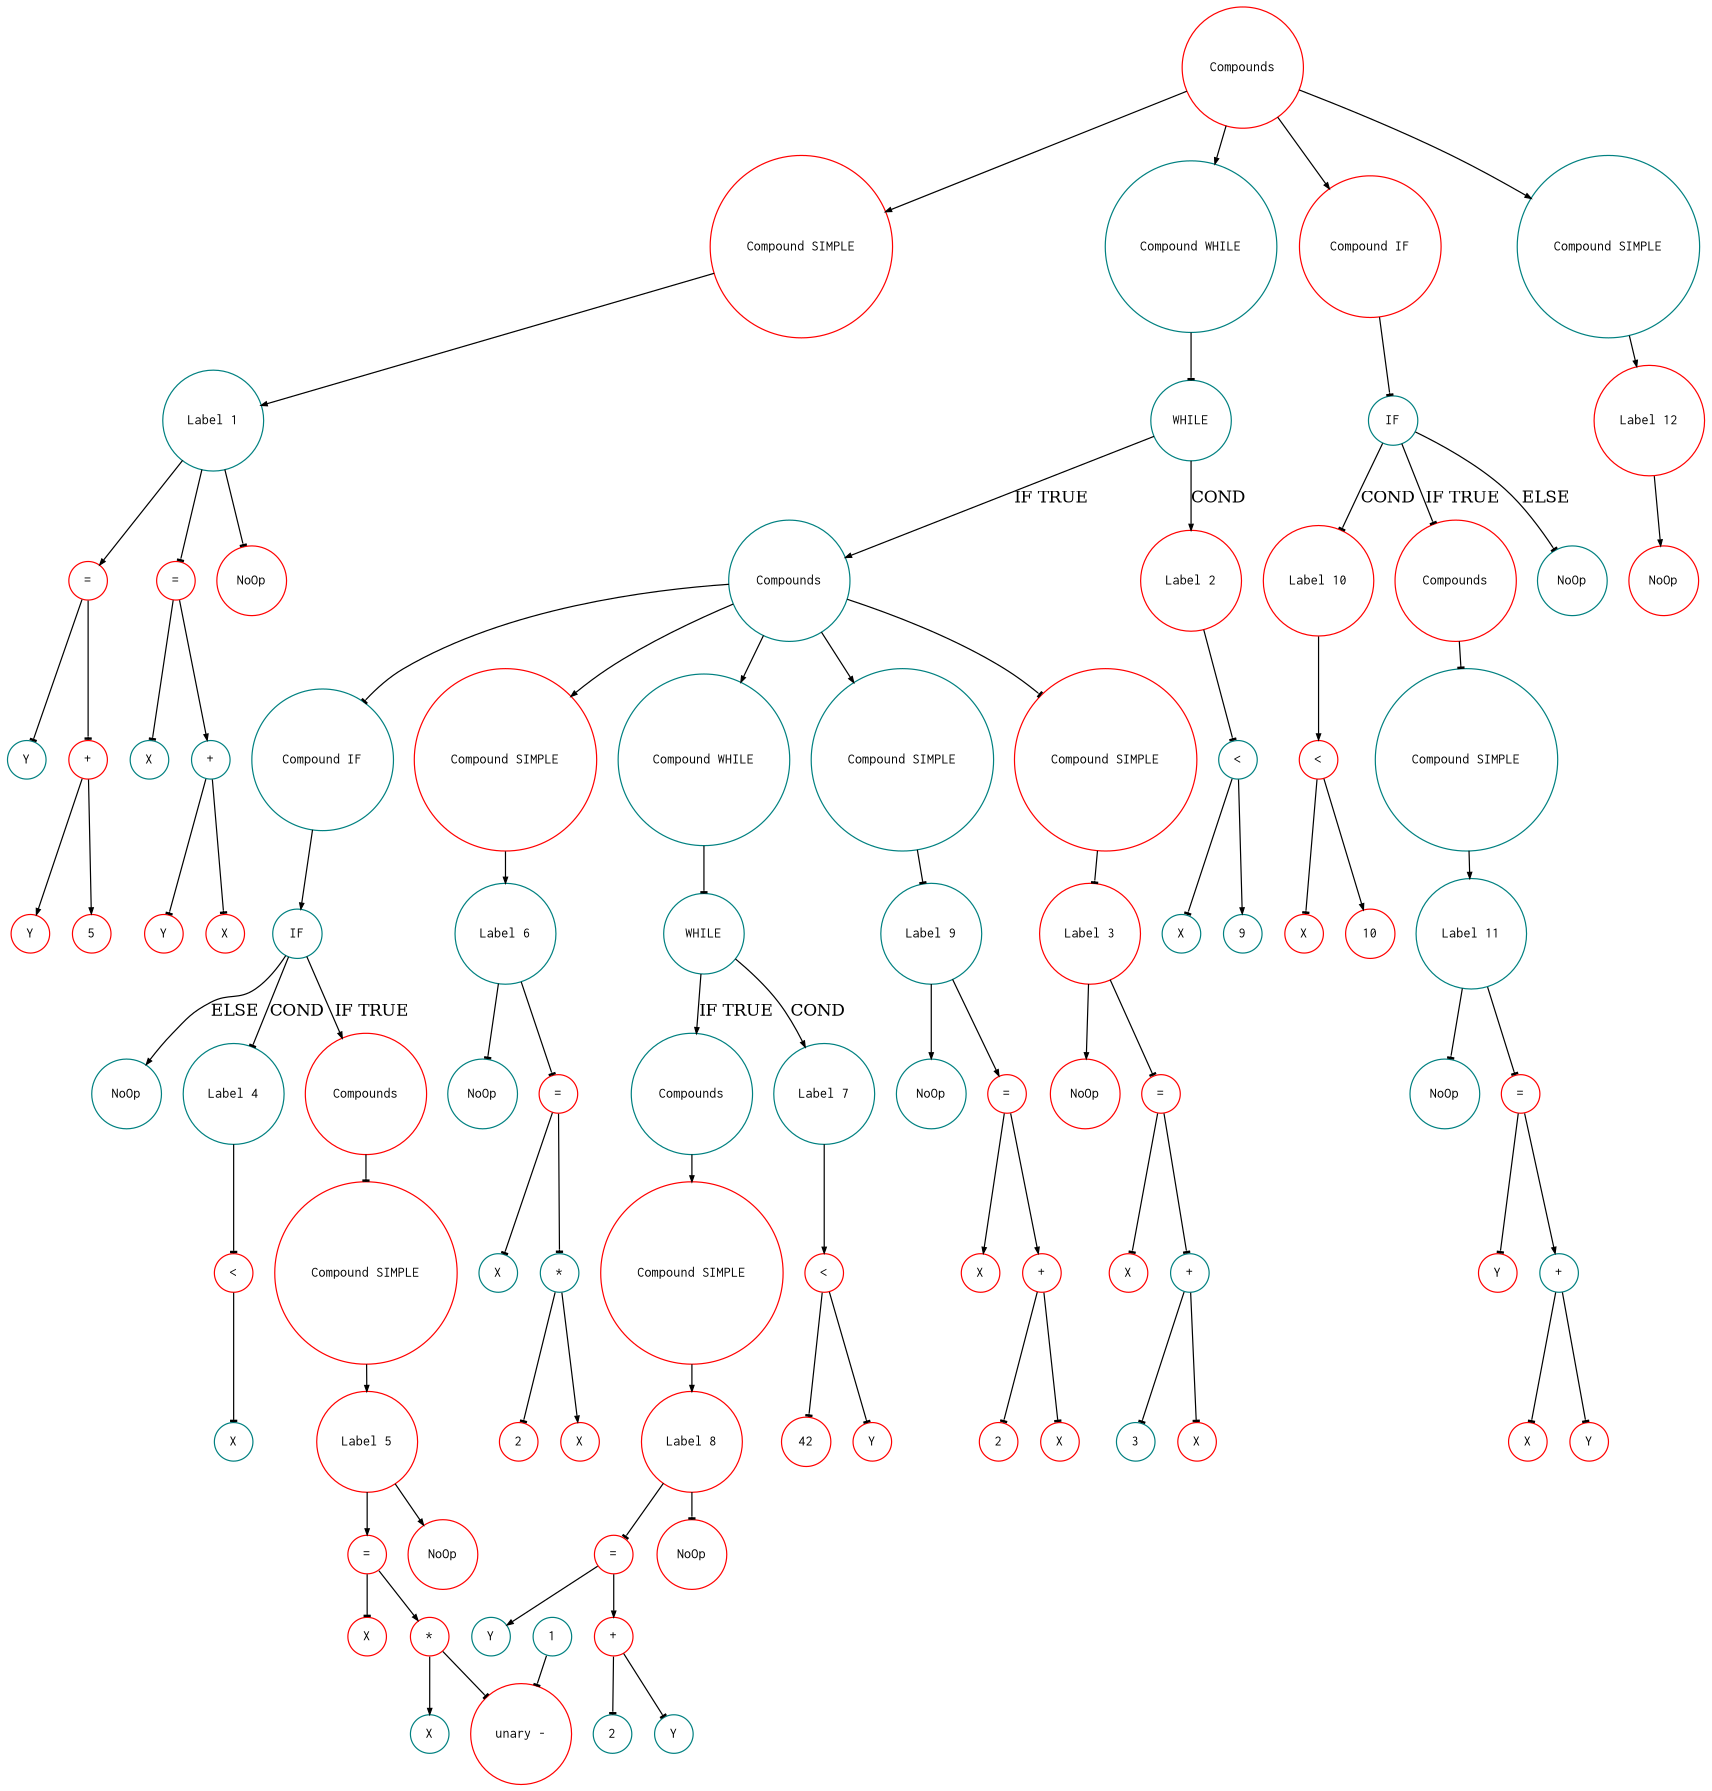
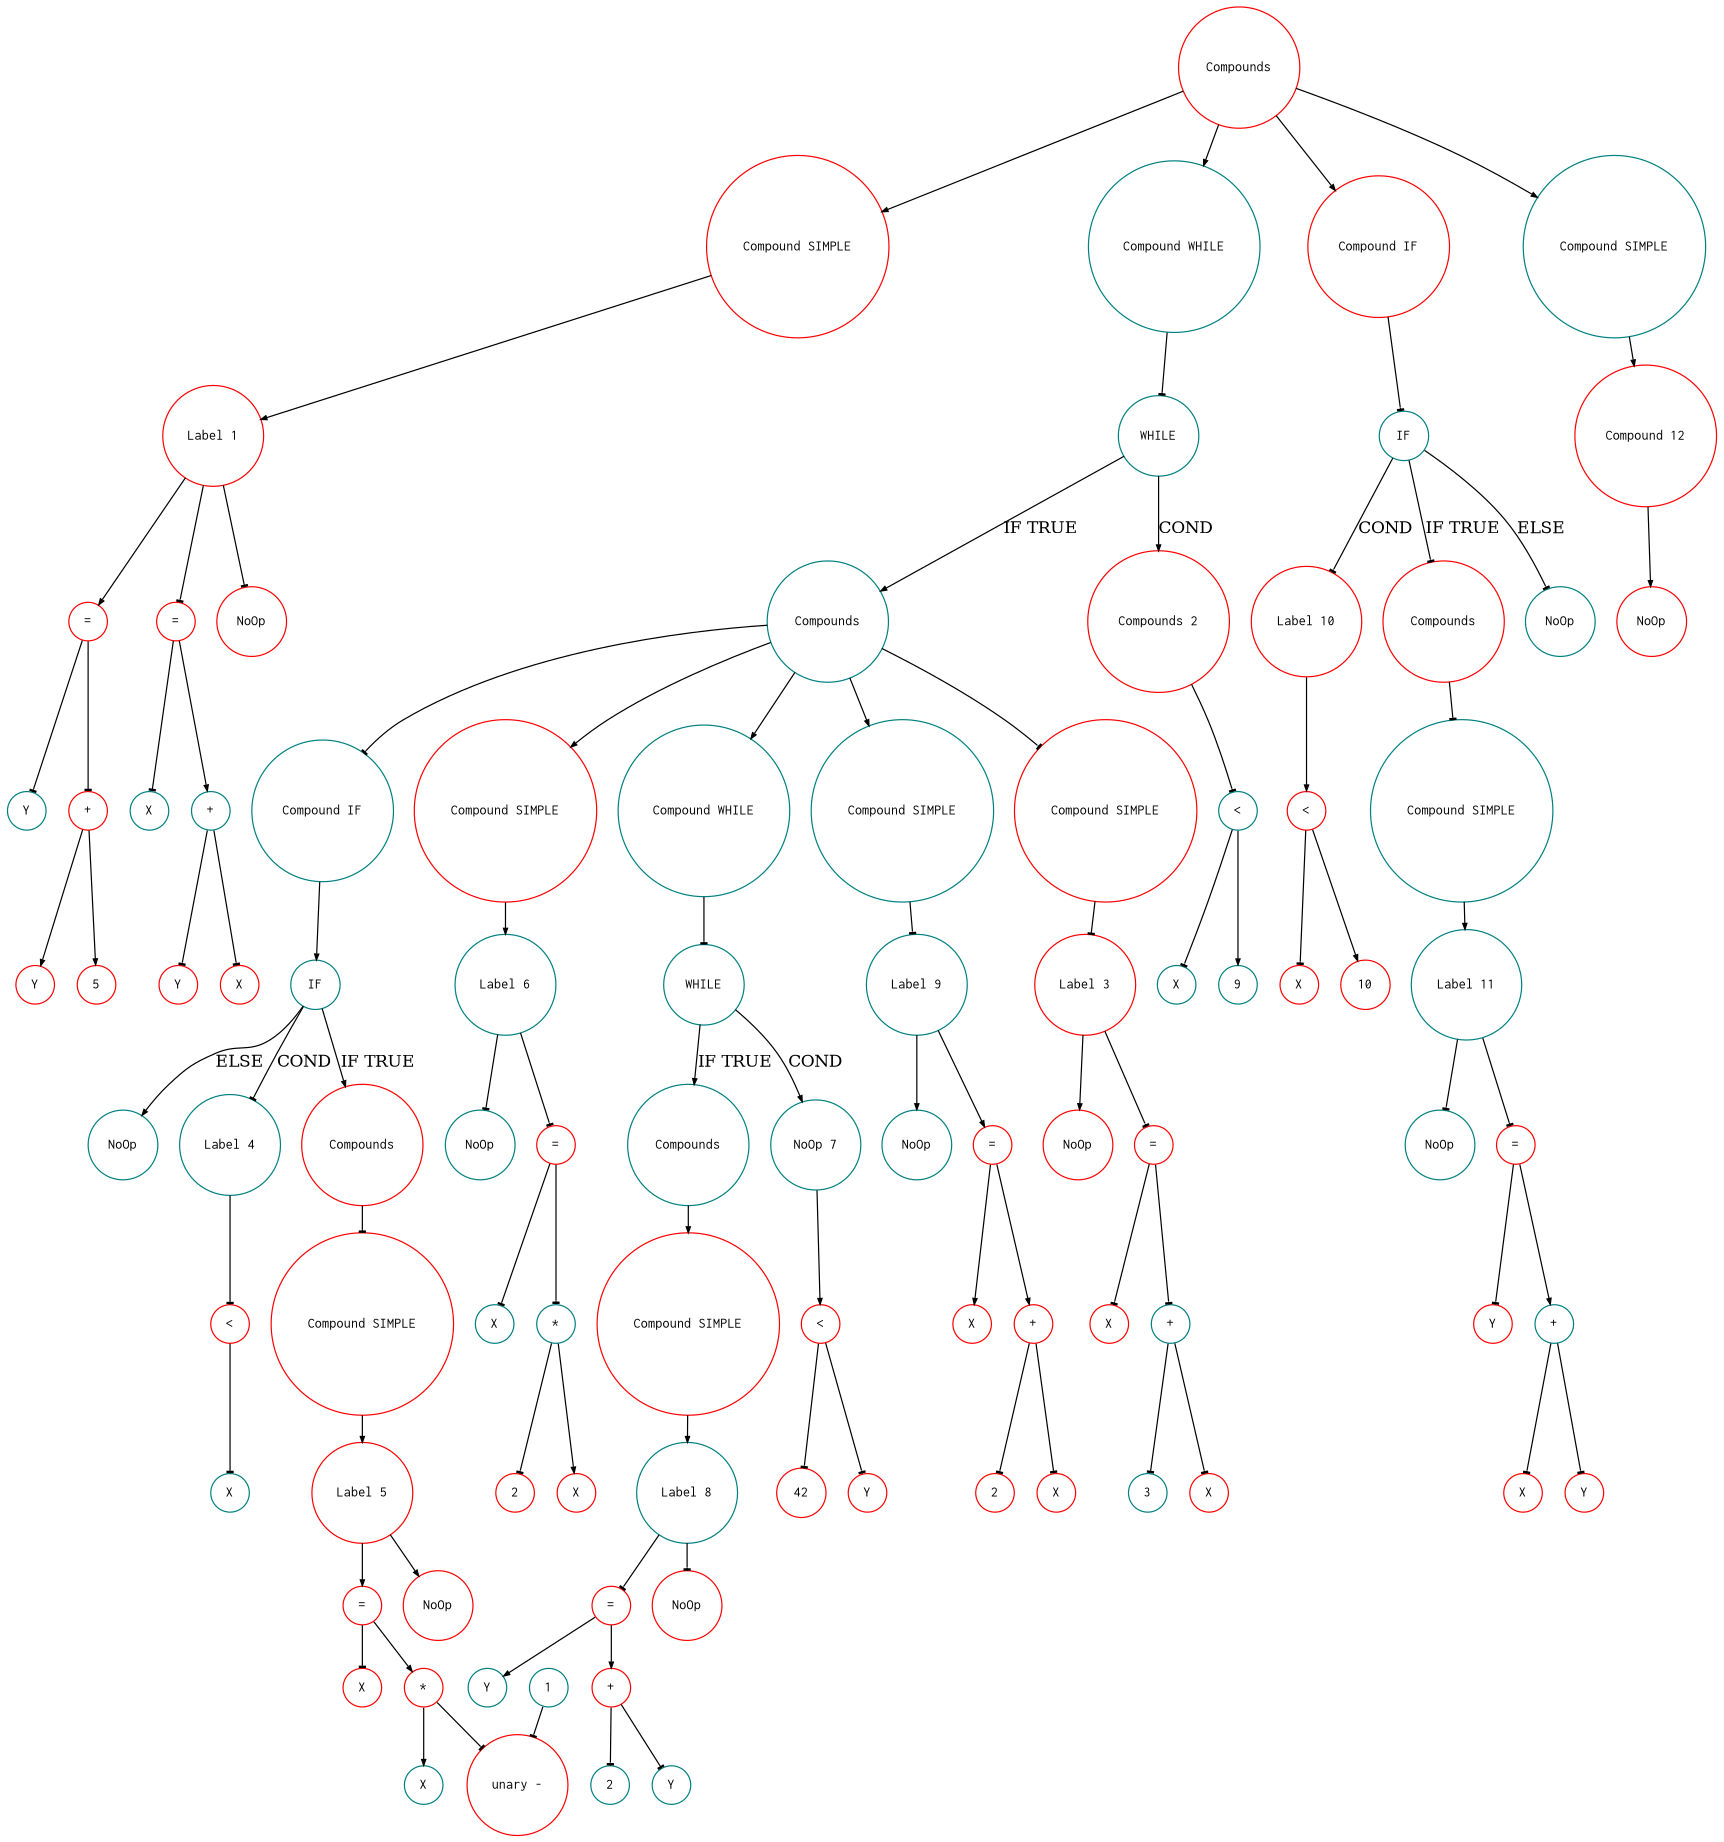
(213, 421) -> (213, 436)
(1649, 421) -> (1646, 436)
(1191, 581) -> (1159, 622)
(824, 1094) -> (816, 1145)
(692, 1442) -> (687, 1493)
